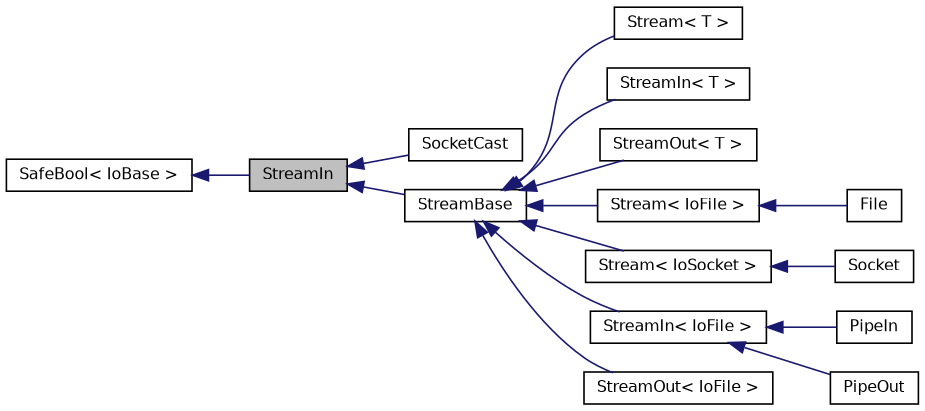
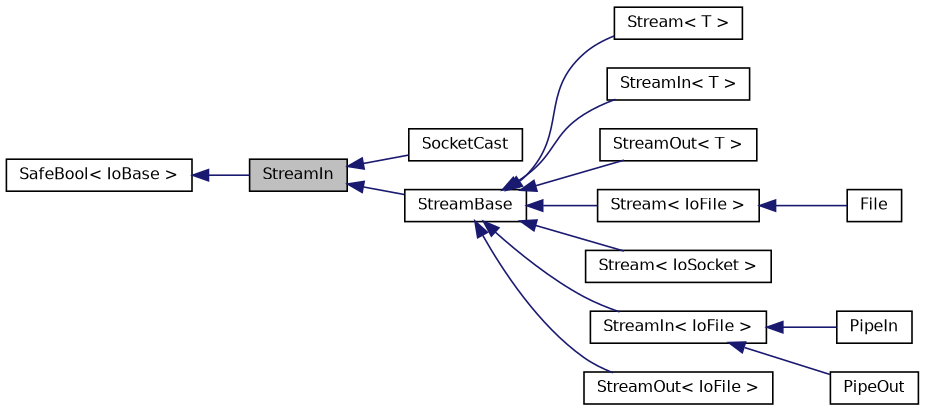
(874, 266) -> none
